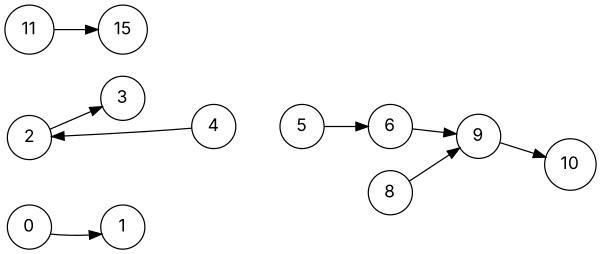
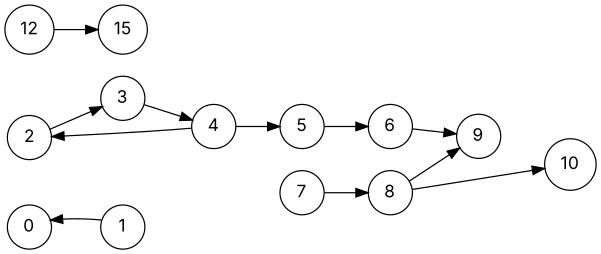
(29, 30) -> (29, 30)
none -> (162, 110)
none -> (252, 127)
(517, 148) -> (472, 180)
none -> (302, 193)
(70, 235) -> (82, 219)
